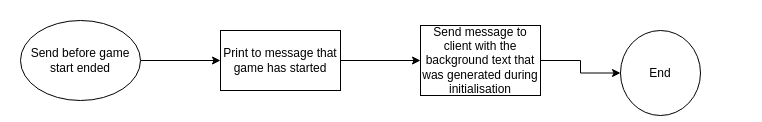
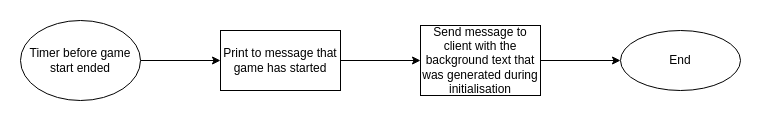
(81, 61) -> (81, 61)
(661, 73) -> (681, 61)
